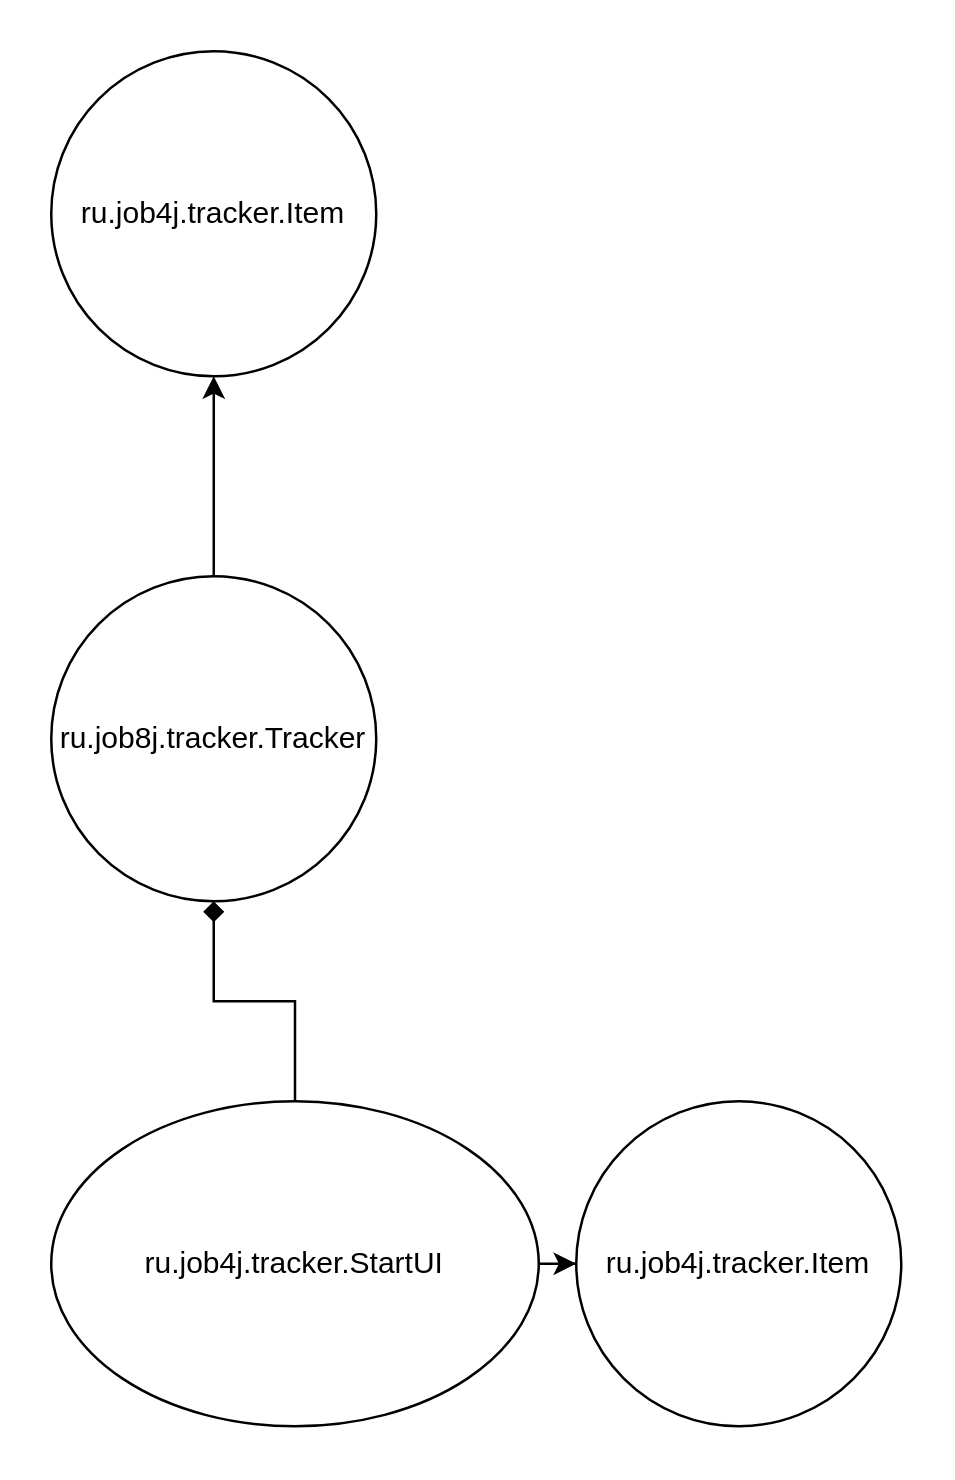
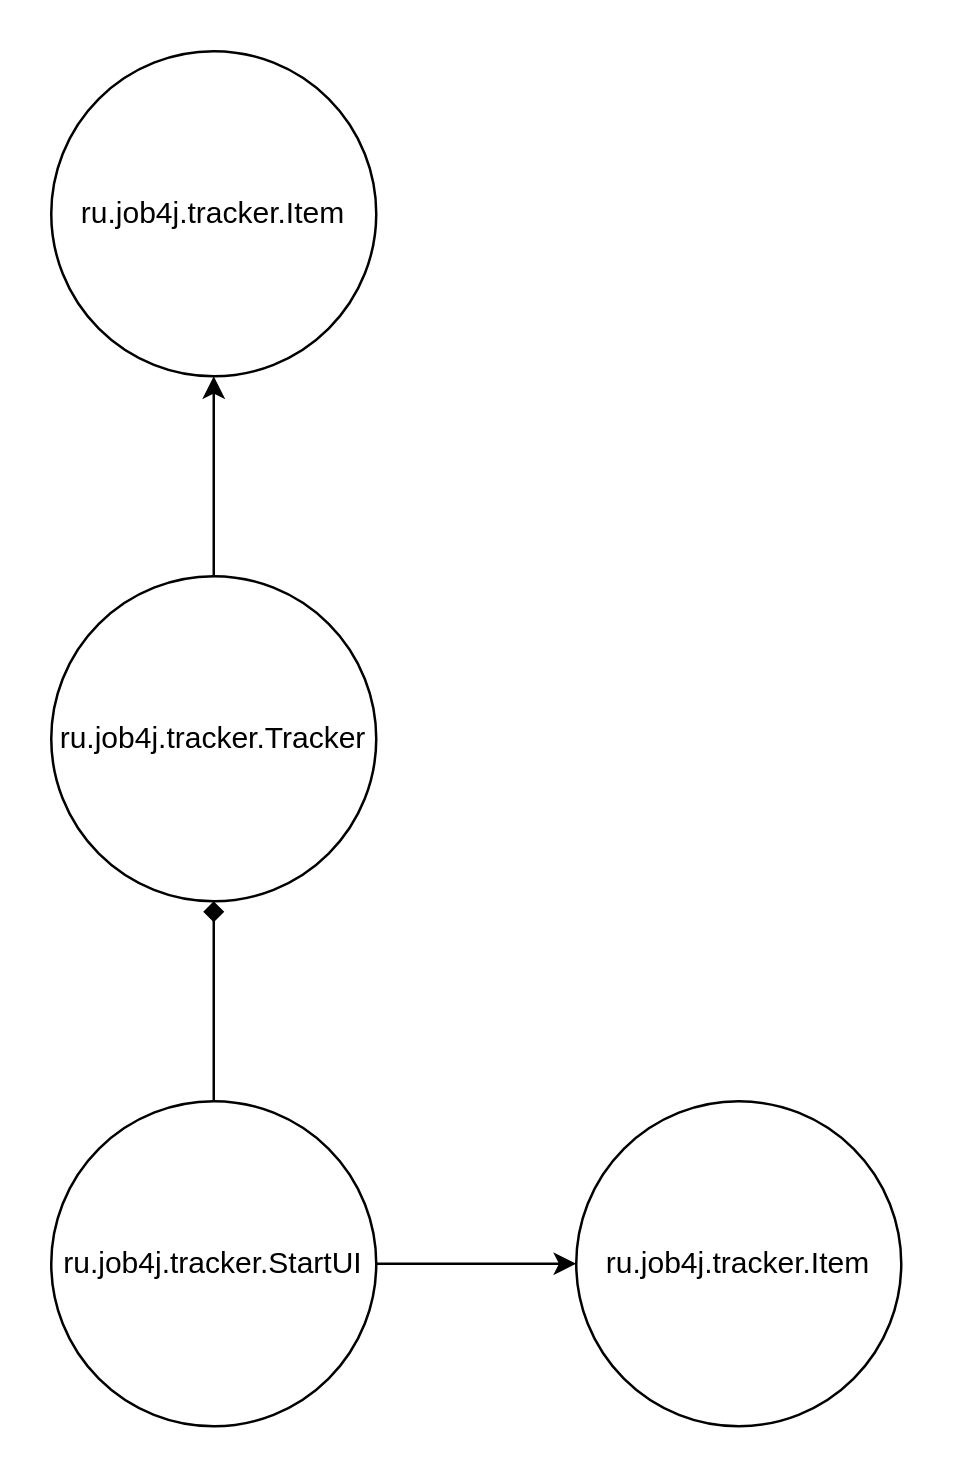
(214, 739) -> (214, 739)
(295, 1264) -> (214, 1264)
